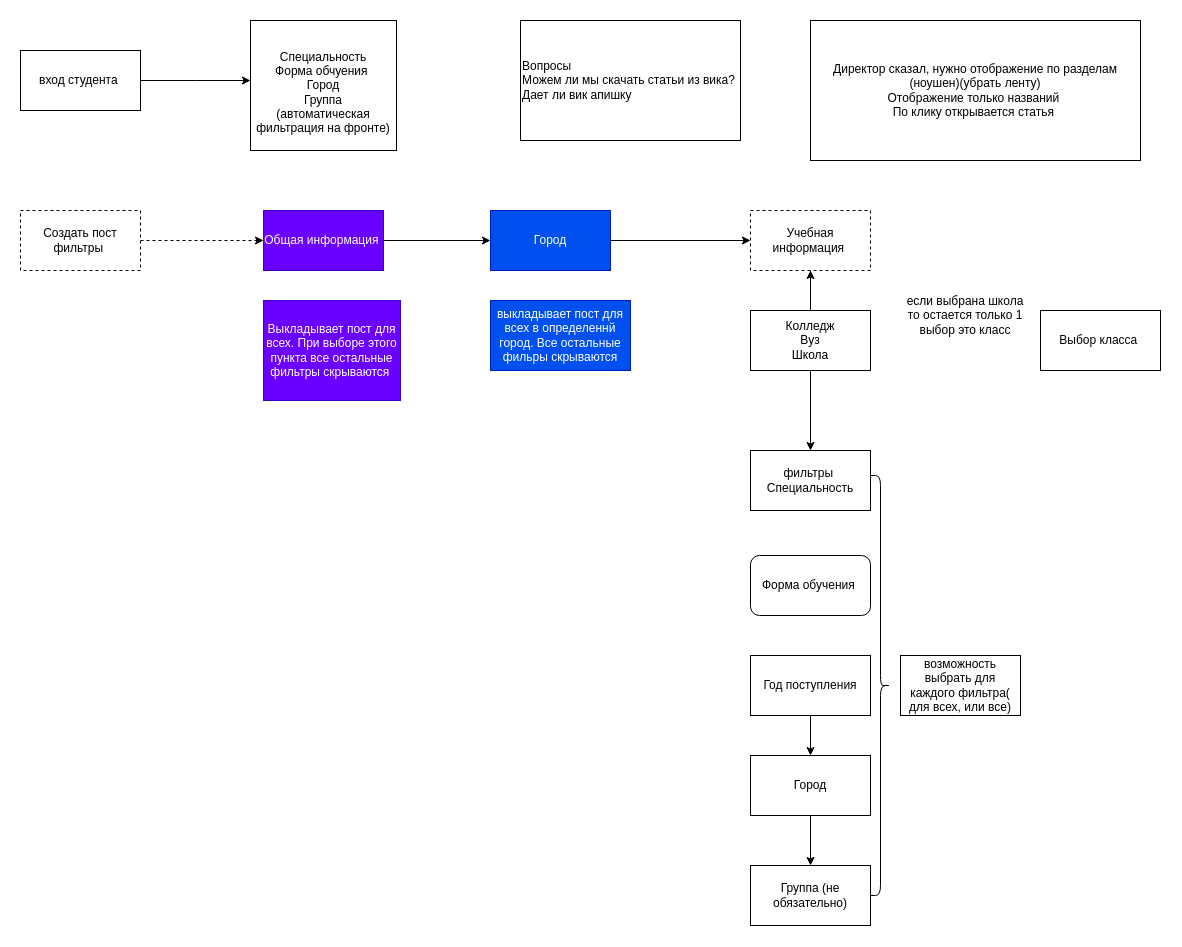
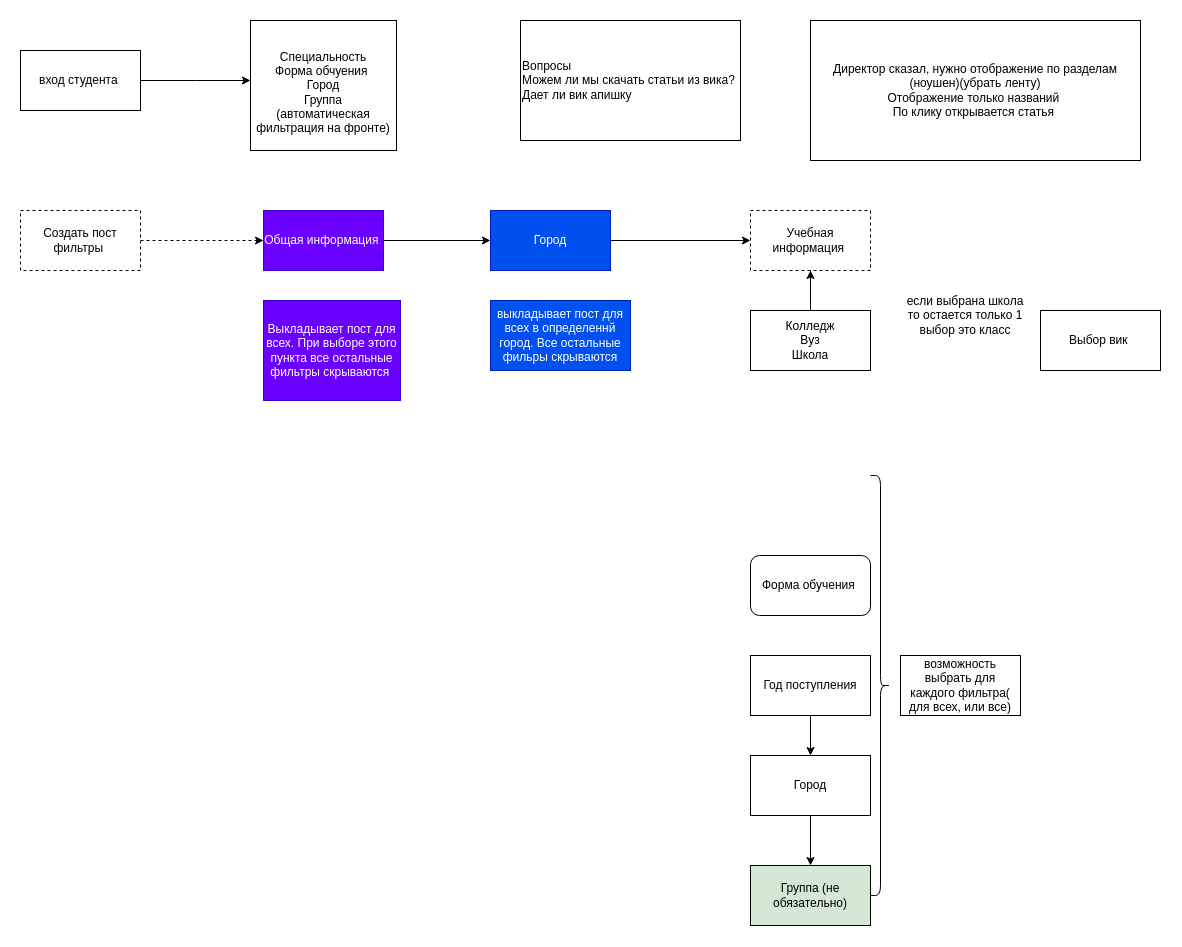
(1101, 341) -> (1101, 341)
(811, 407) -> none
(811, 481) -> none
(811, 896) -> (811, 896)
